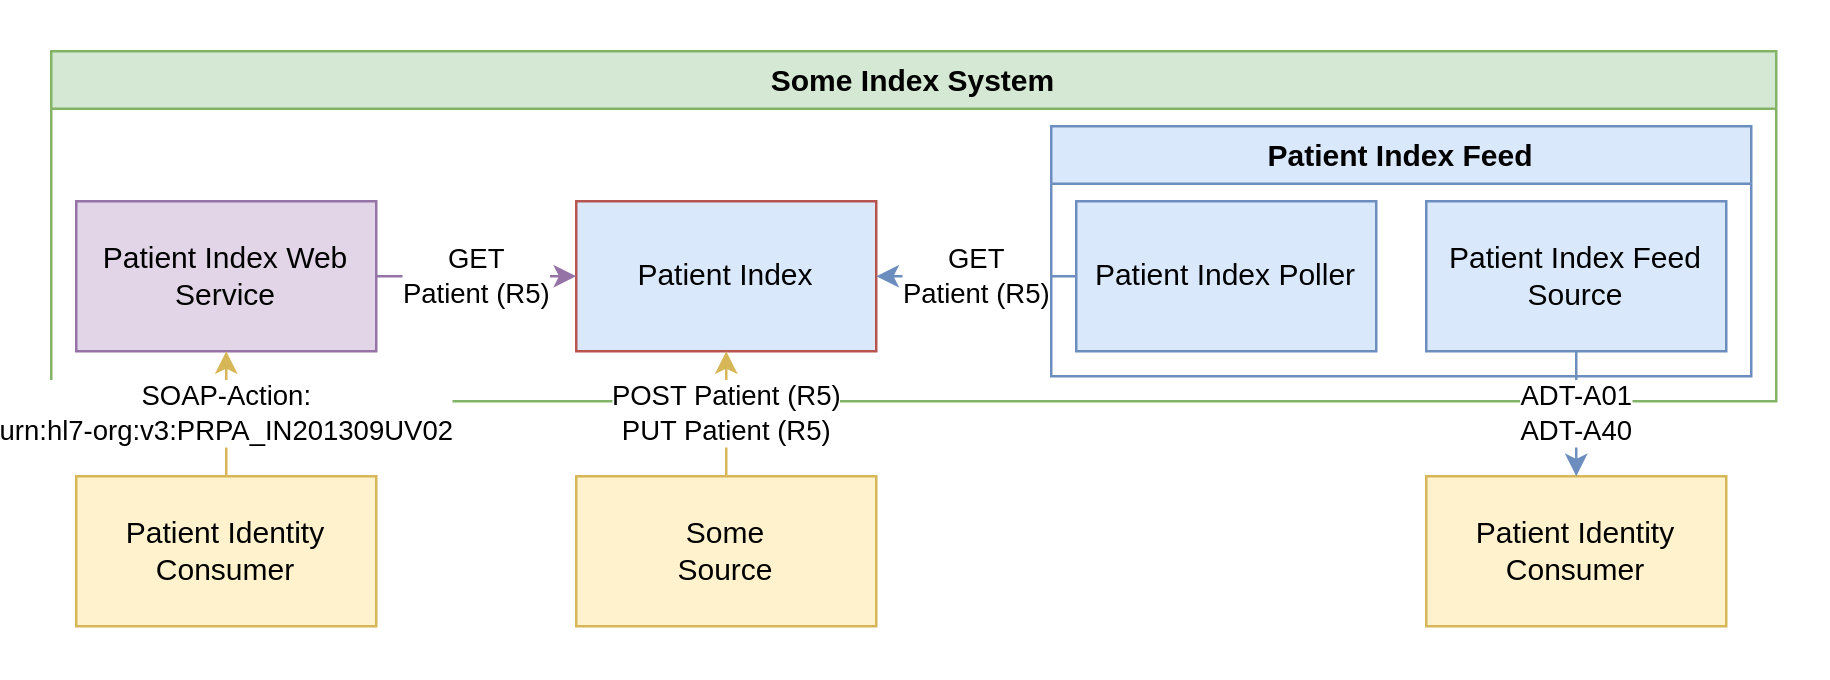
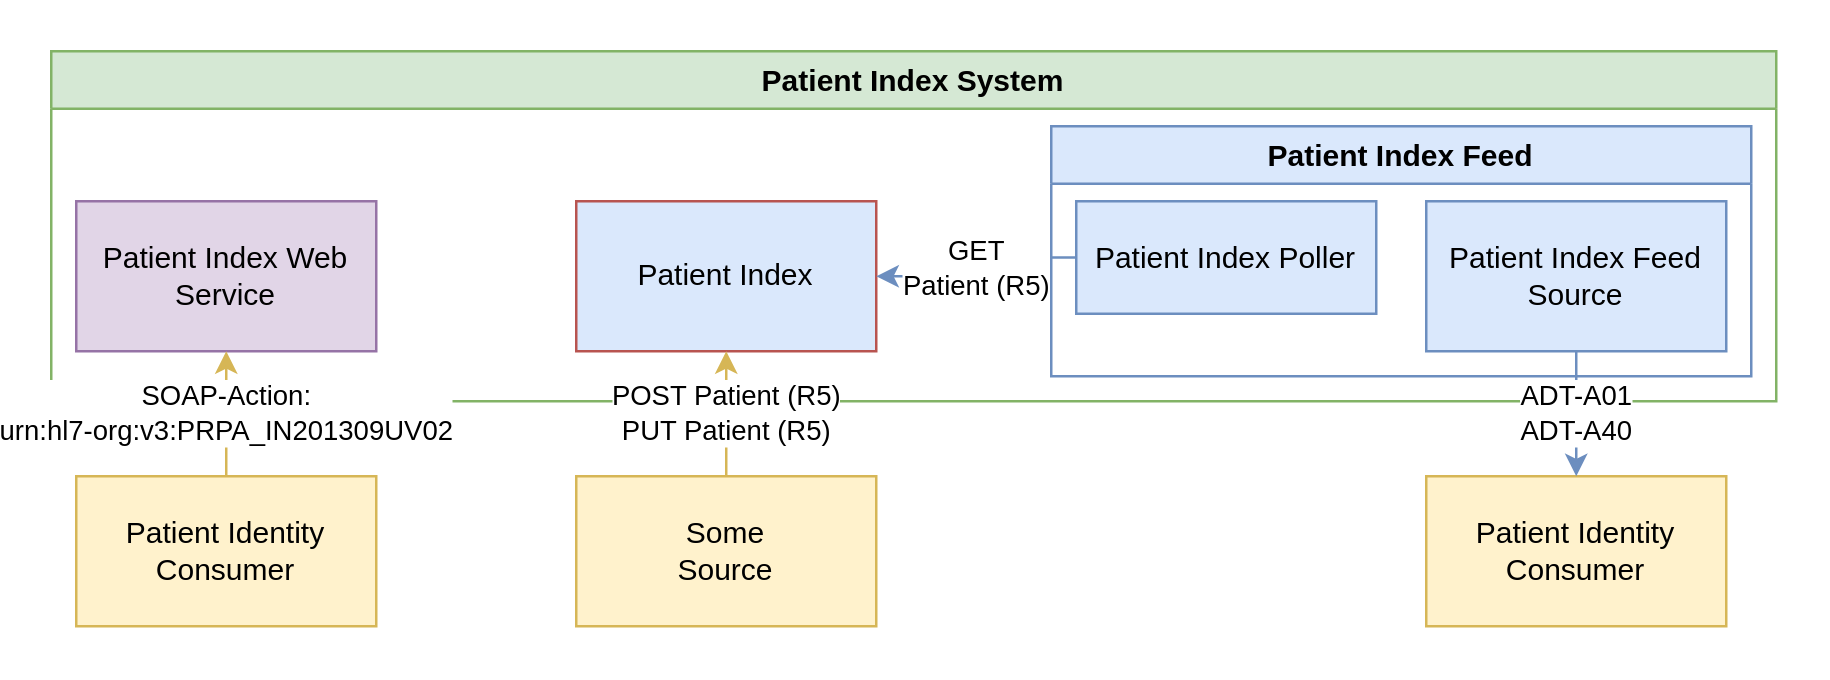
(913, 81) -> (913, 81)
(389, 276) -> none
(1226, 276) -> (1226, 258)
